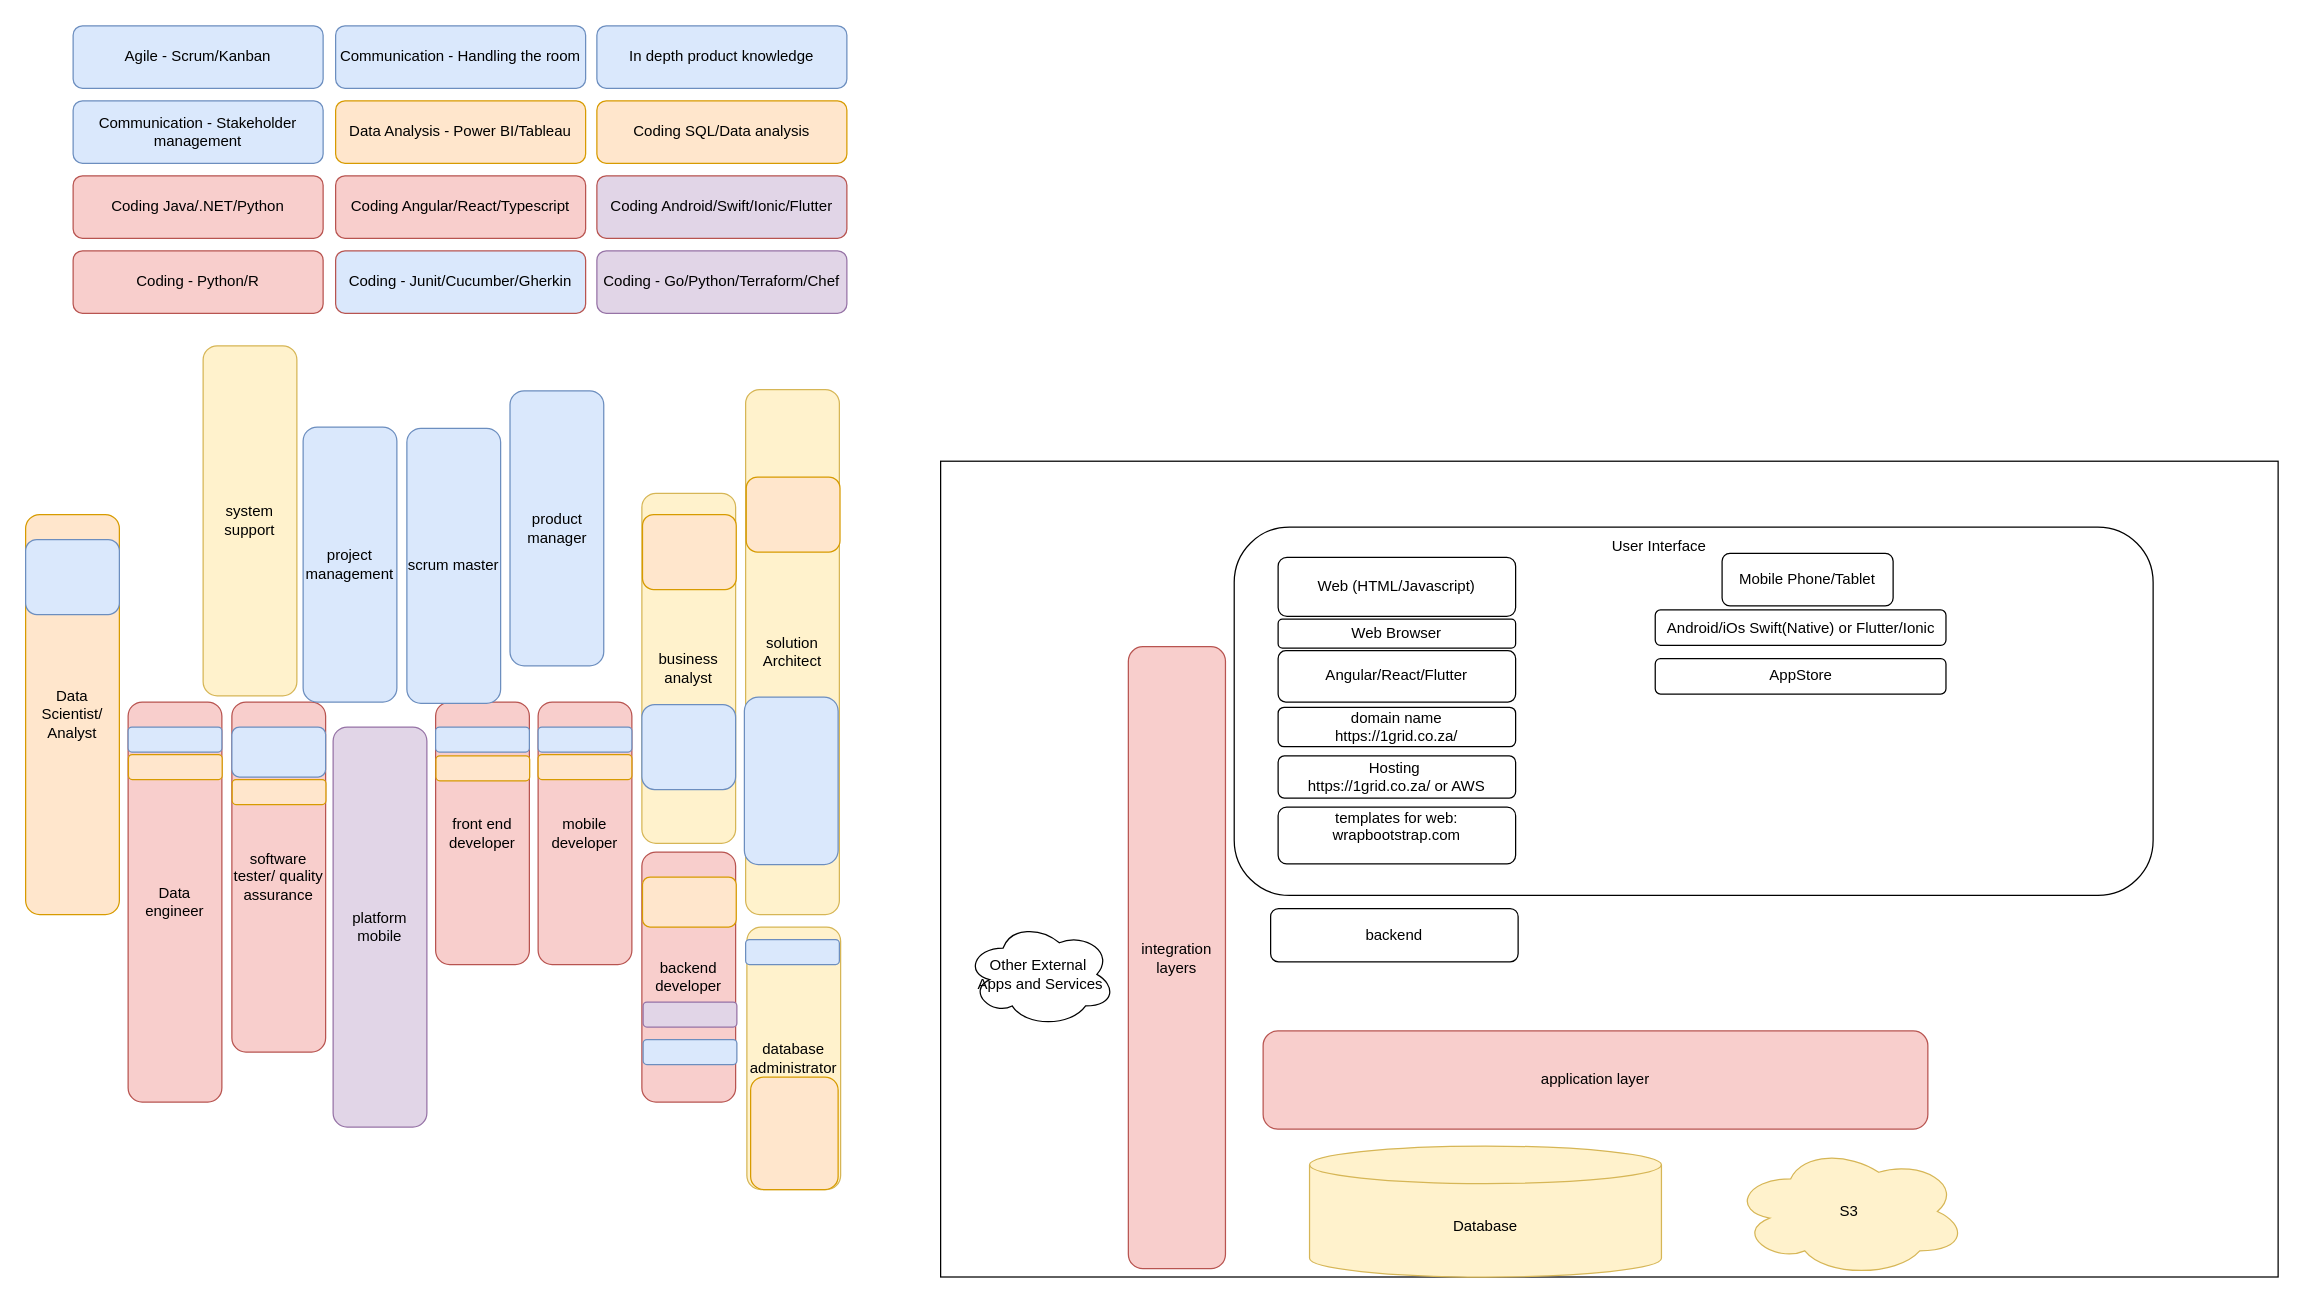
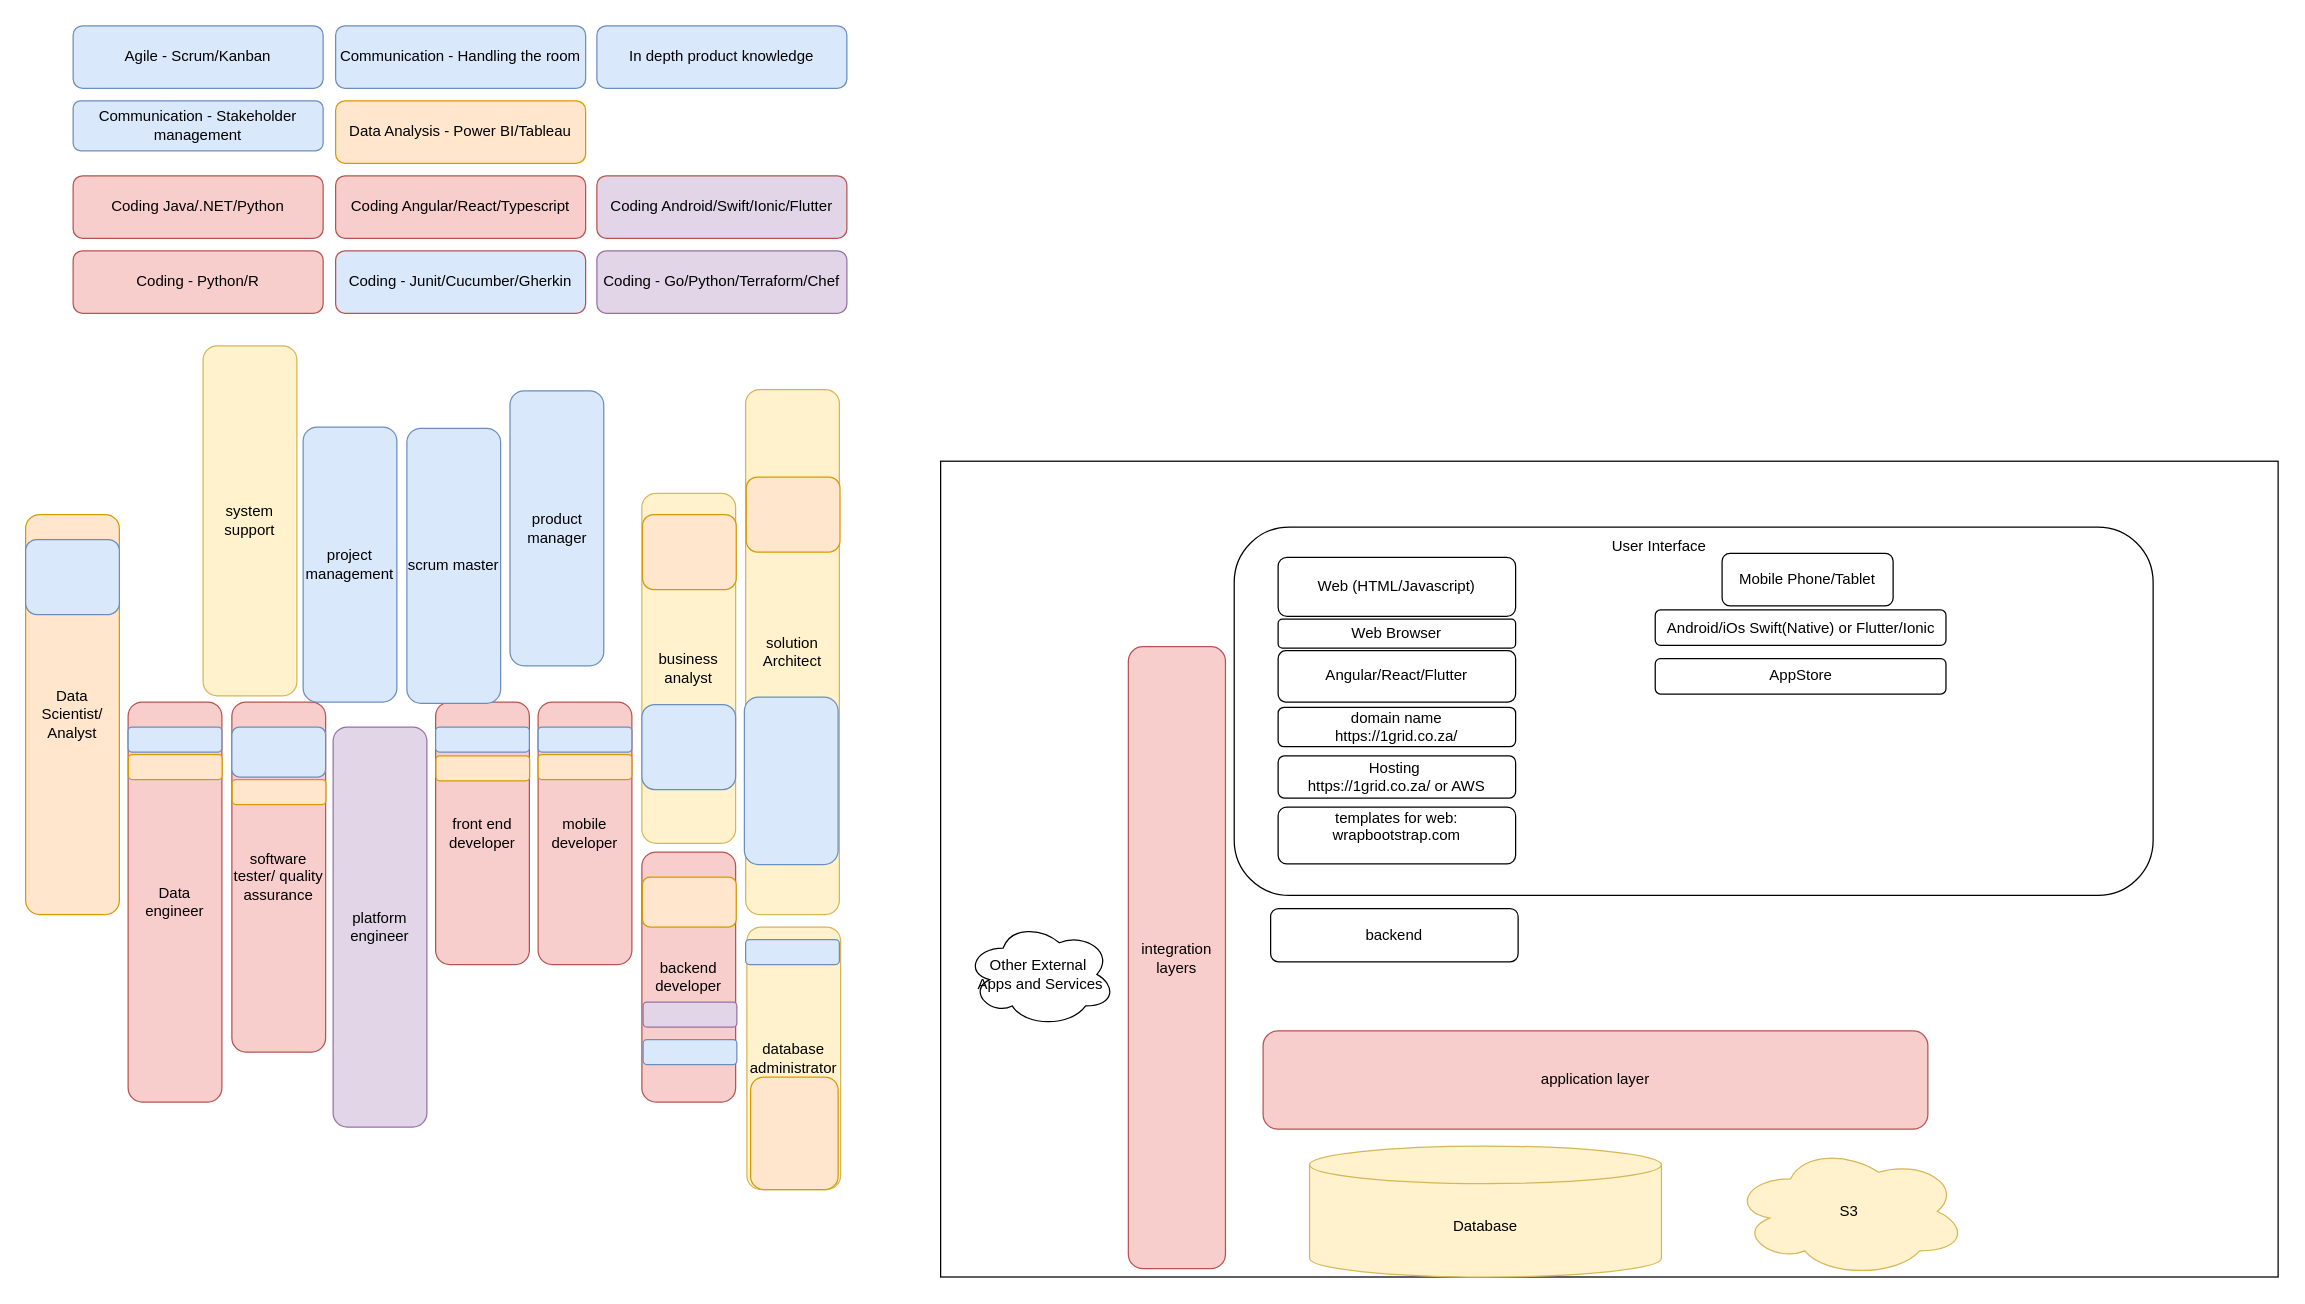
(198, 132) -> (198, 126)
(722, 132) -> none
(380, 927) -> (380, 927)
